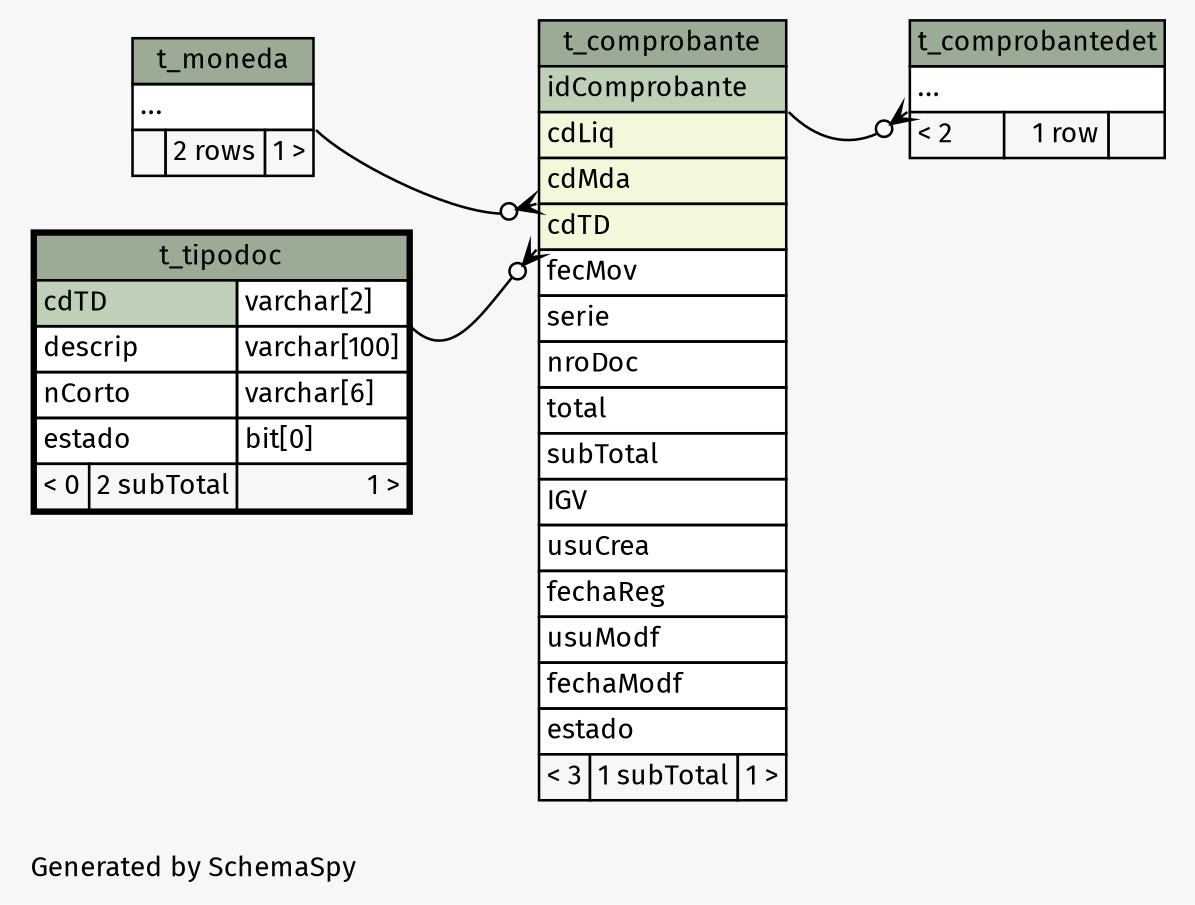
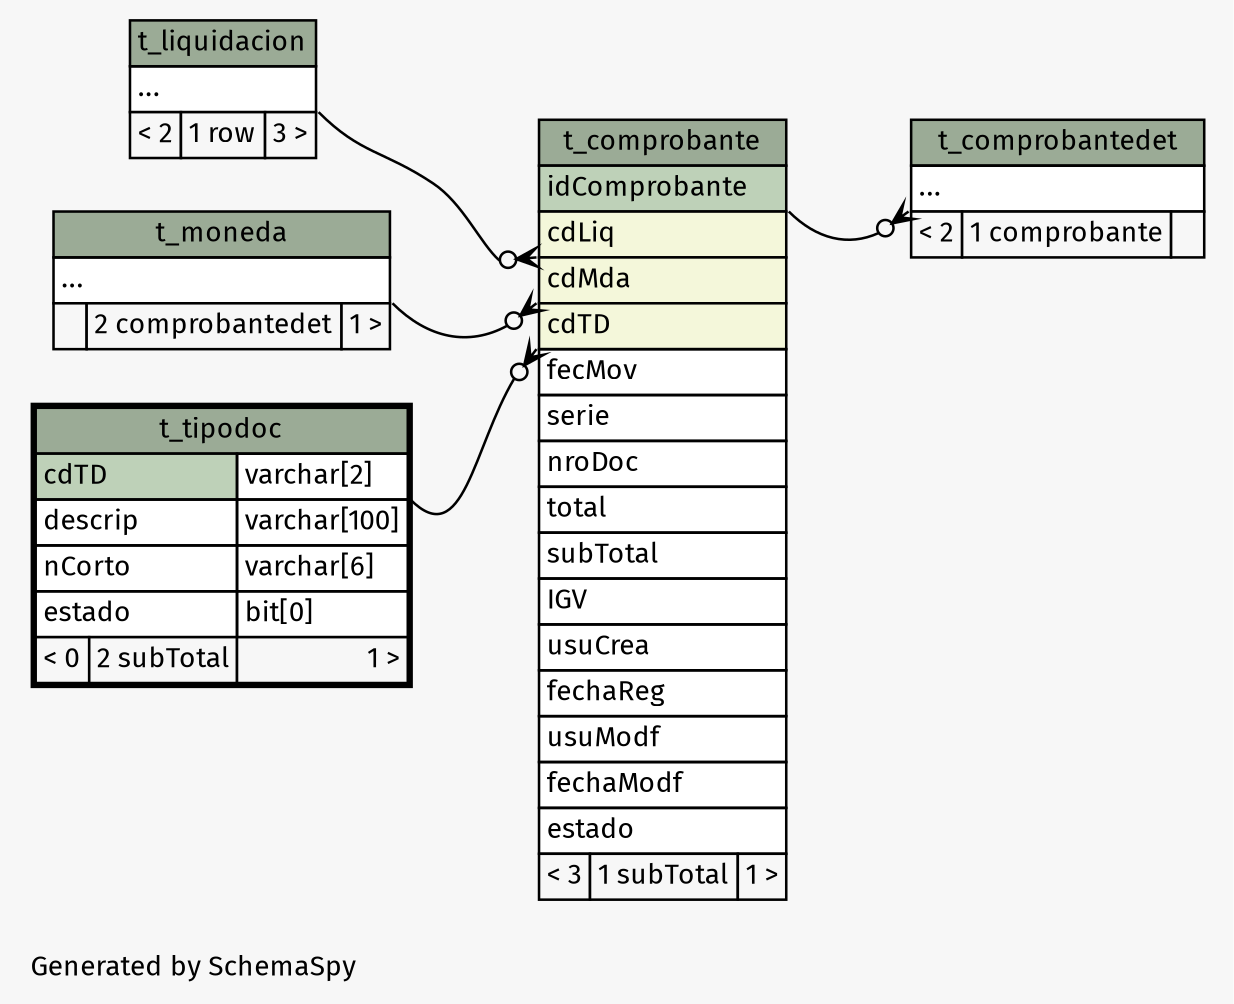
none -> (222, 89)
(1067, 134) -> (1067, 233)
(215, 152) -> (214, 325)
